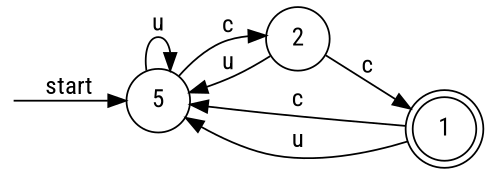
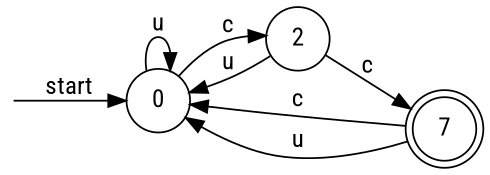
(158, 101) -> (158, 101)
(444, 129) -> (444, 129)
